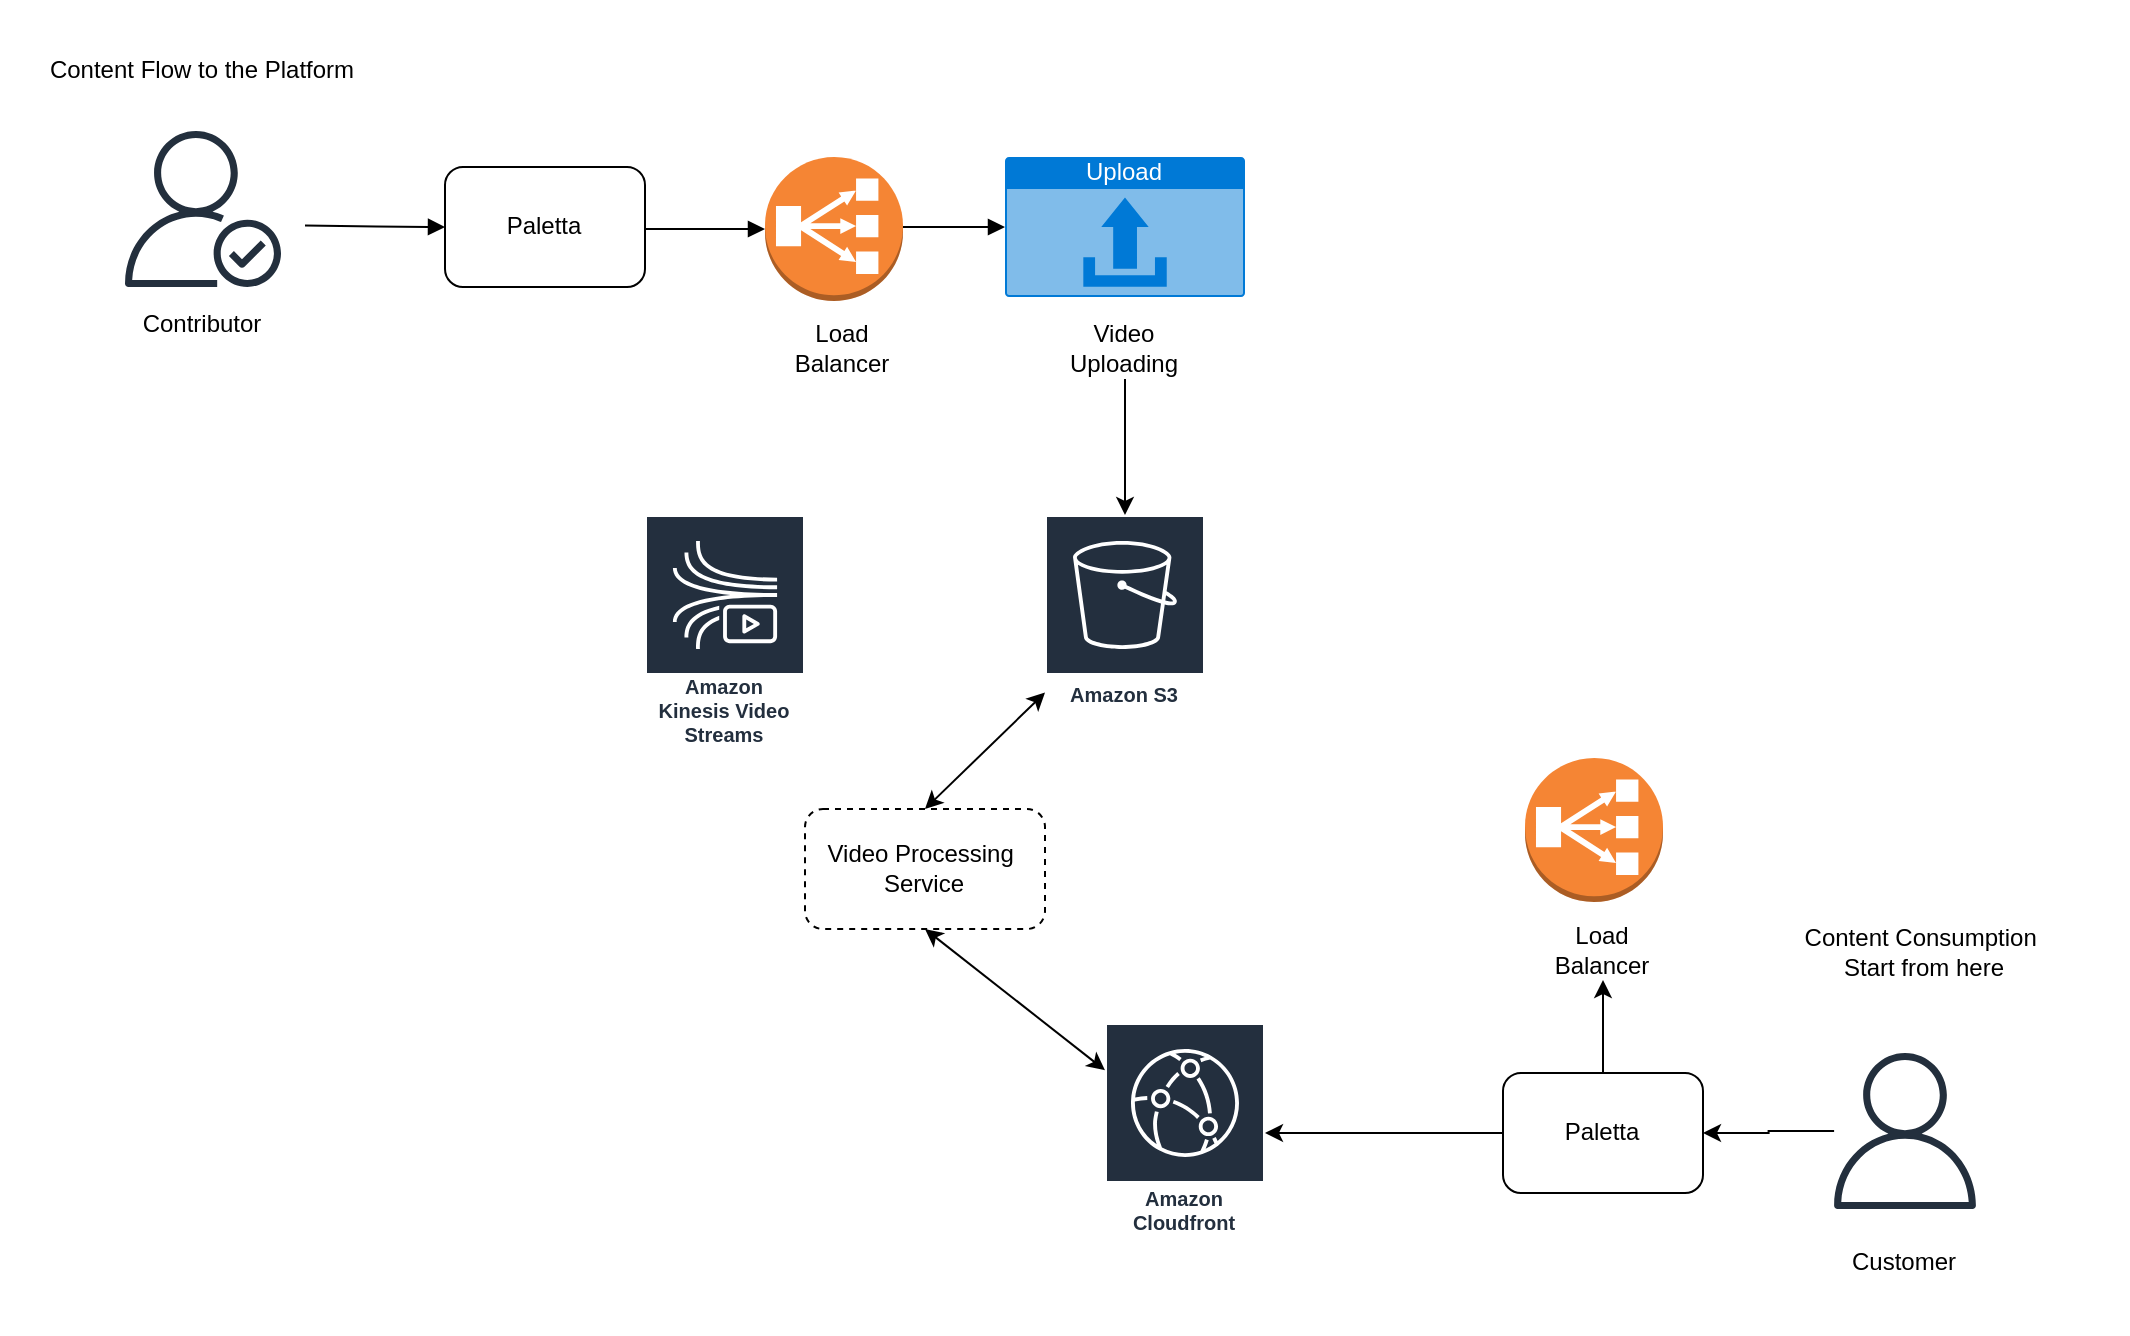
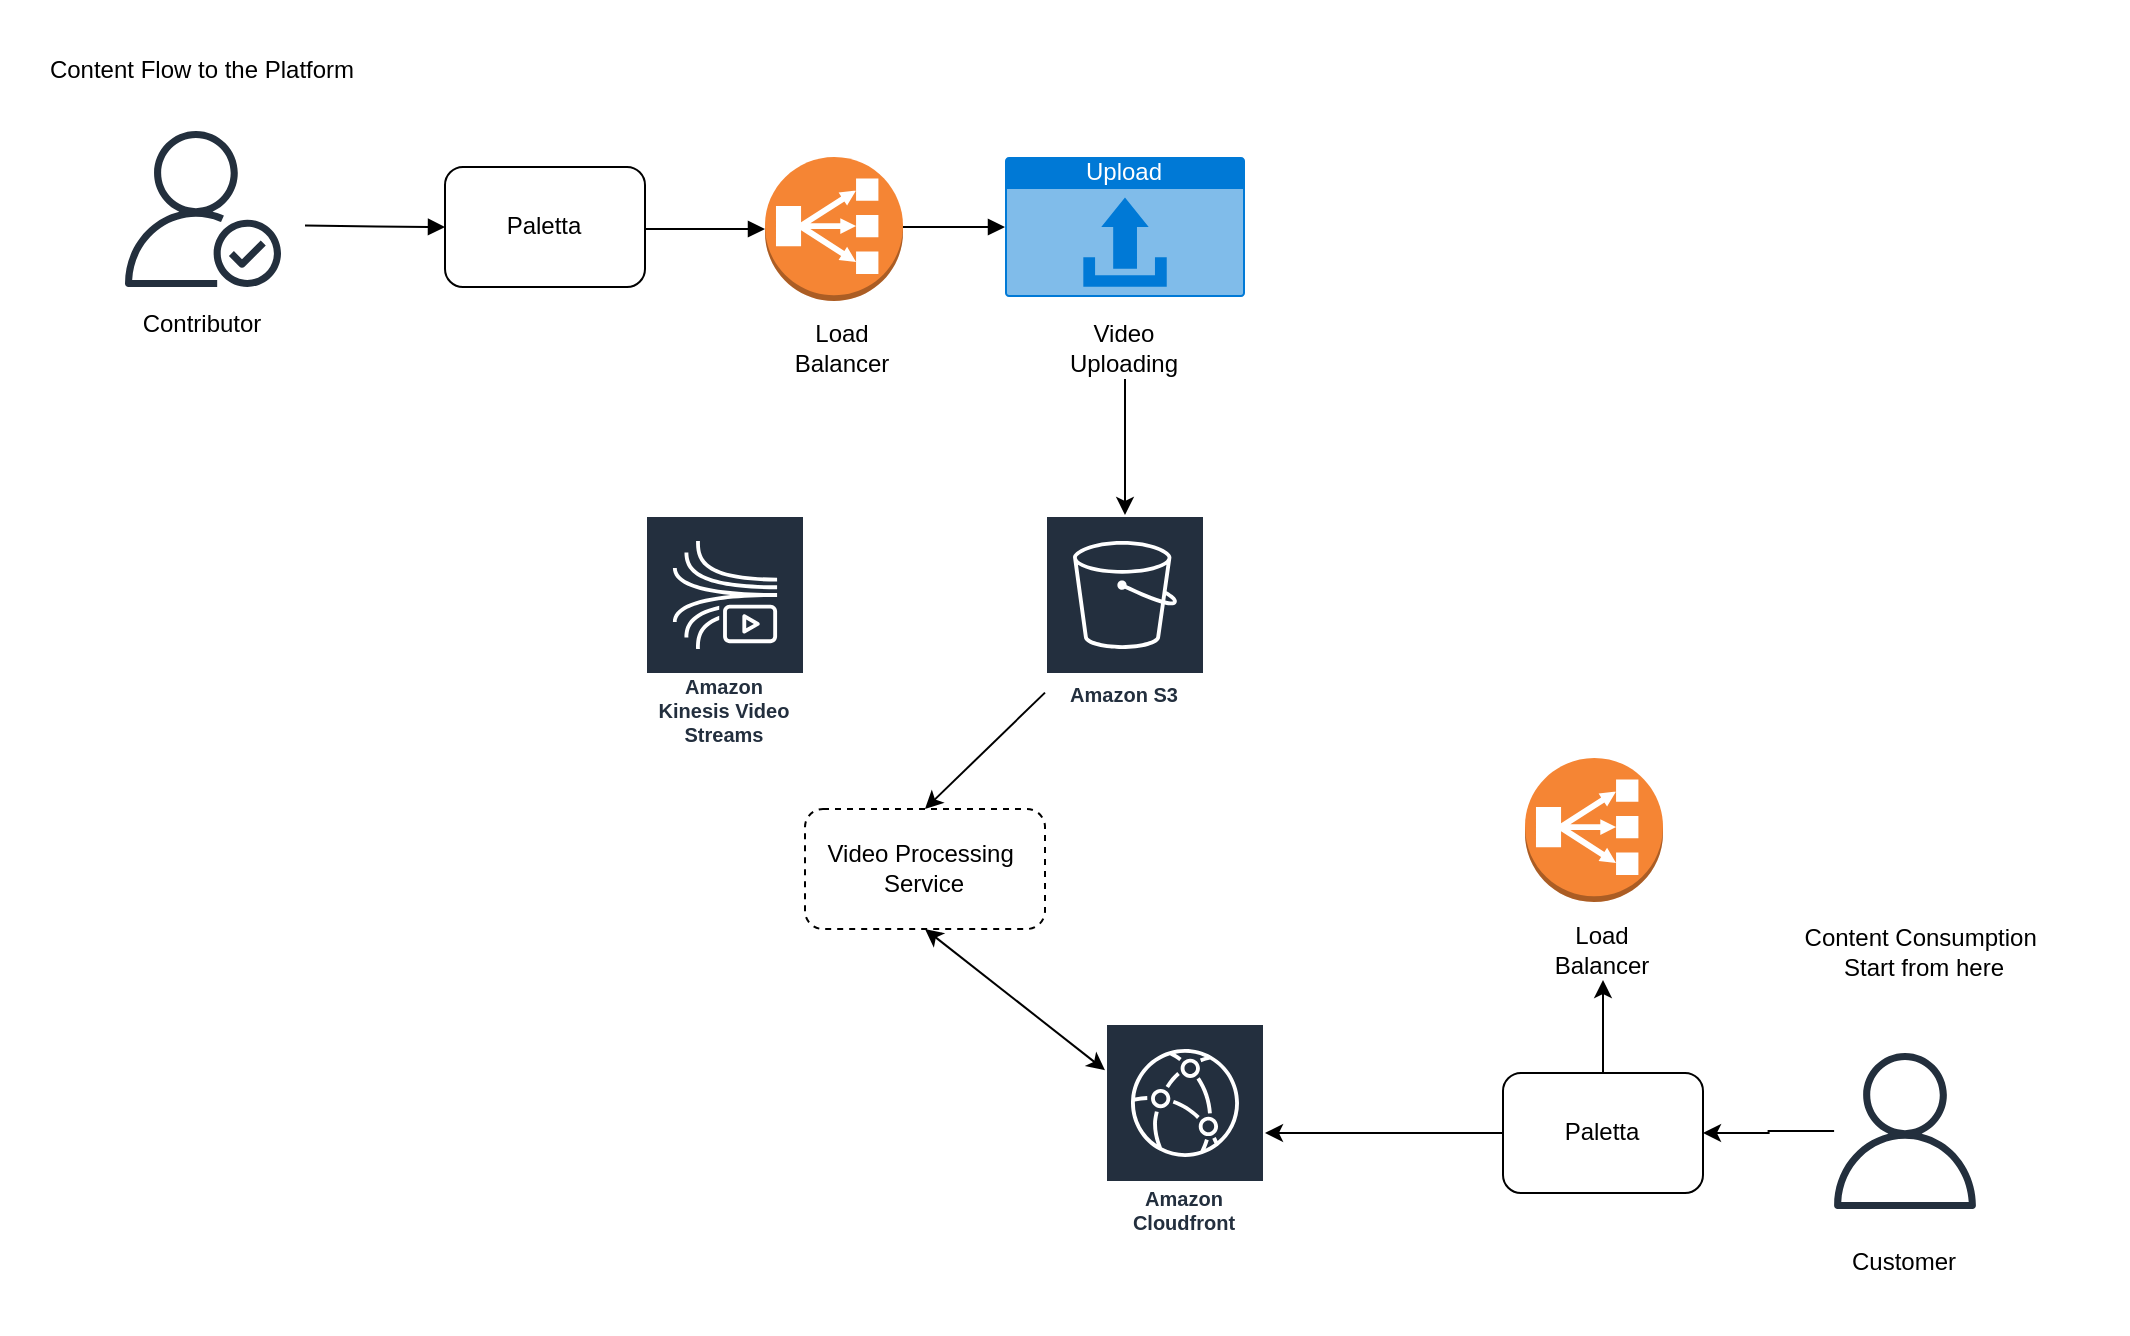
(1034, 703) -> (1039, 698)
